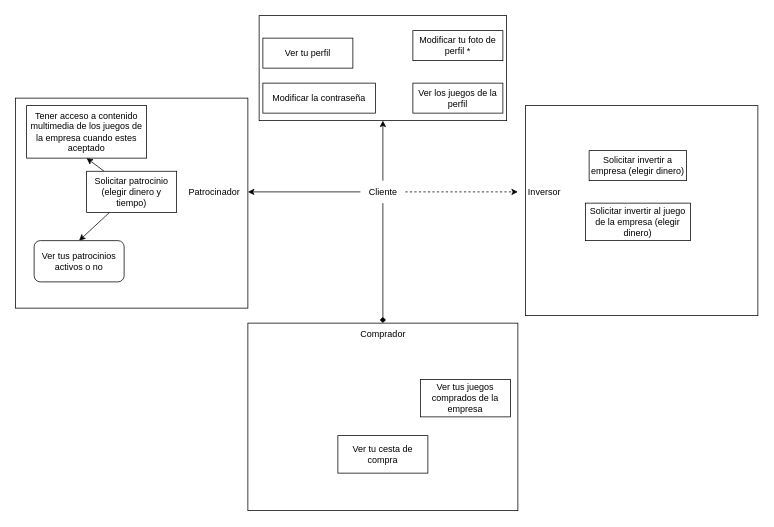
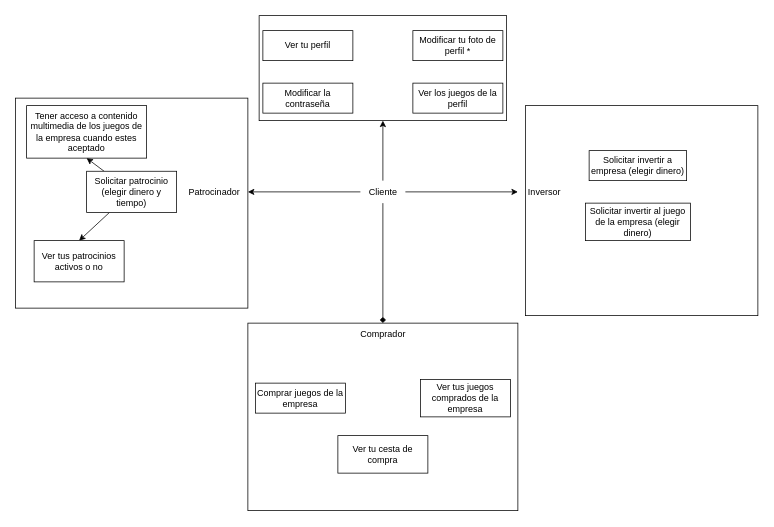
(308, 53) -> (308, 45)
(319, 98) -> (308, 98)
(460, 192) -> (460, 192)
(79, 261) -> (79, 261)
none -> (300, 398)
